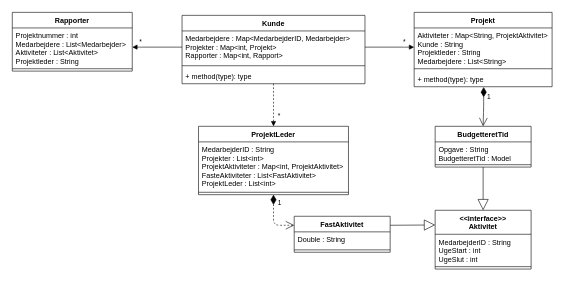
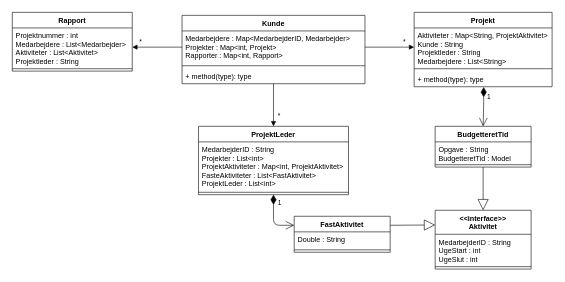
(72, 20) -> (72, 20)
(274, 103) -> (274, 103)
(274, 222) -> (274, 222)
